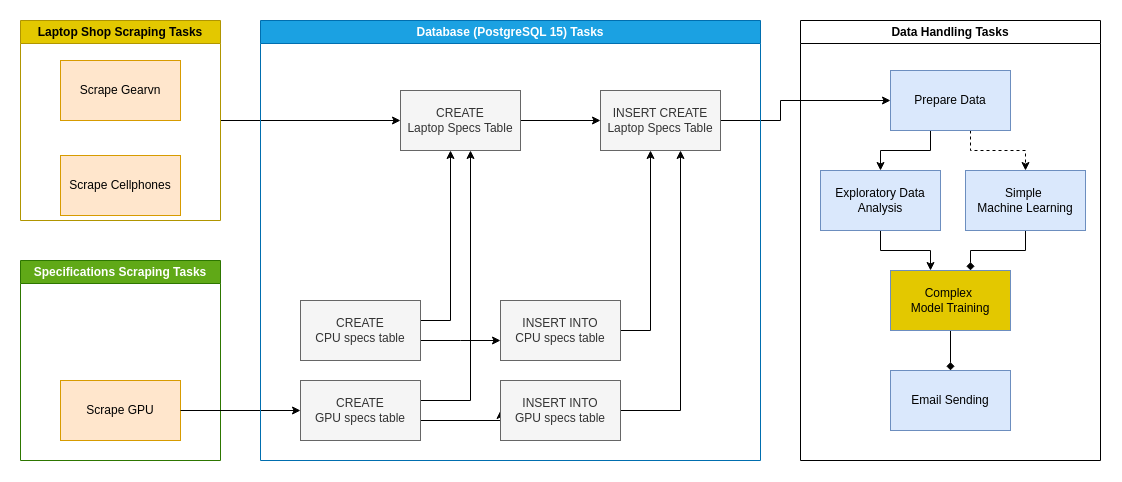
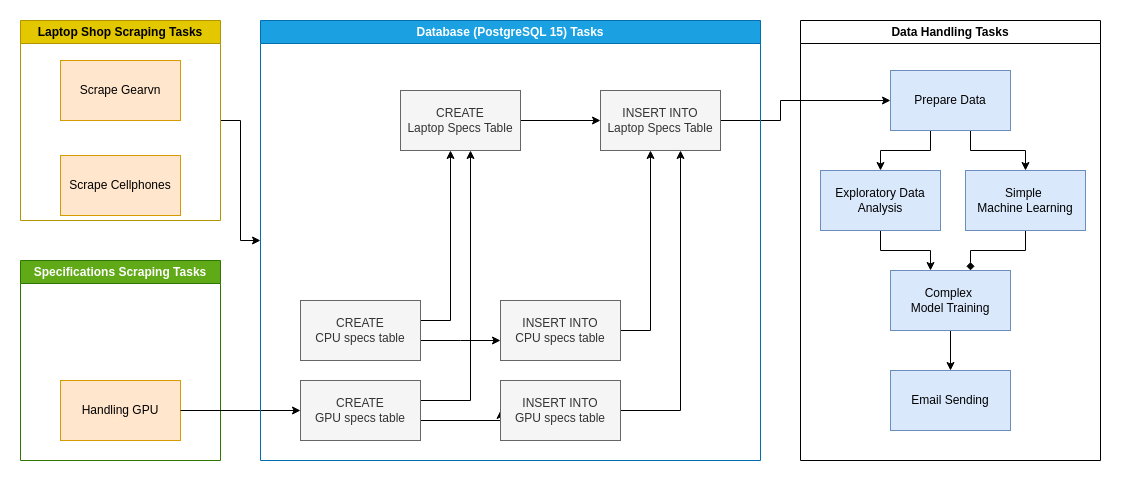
(316, 121) -> (241, 186)
(661, 121) -> (661, 121)
(995, 151) -> (995, 151)
(951, 301) -> (951, 301)
(951, 362) -> (951, 362)
(121, 411) -> (121, 411)
